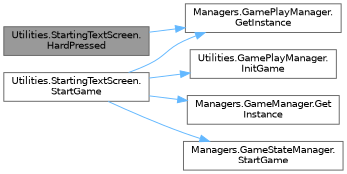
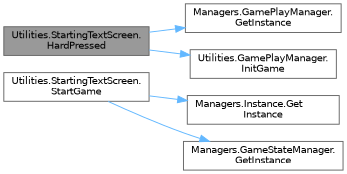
(163, 55) -> none
(165, 76) -> (165, 52)
(263, 110) -> (263, 110)
(263, 156) -> (263, 156)
